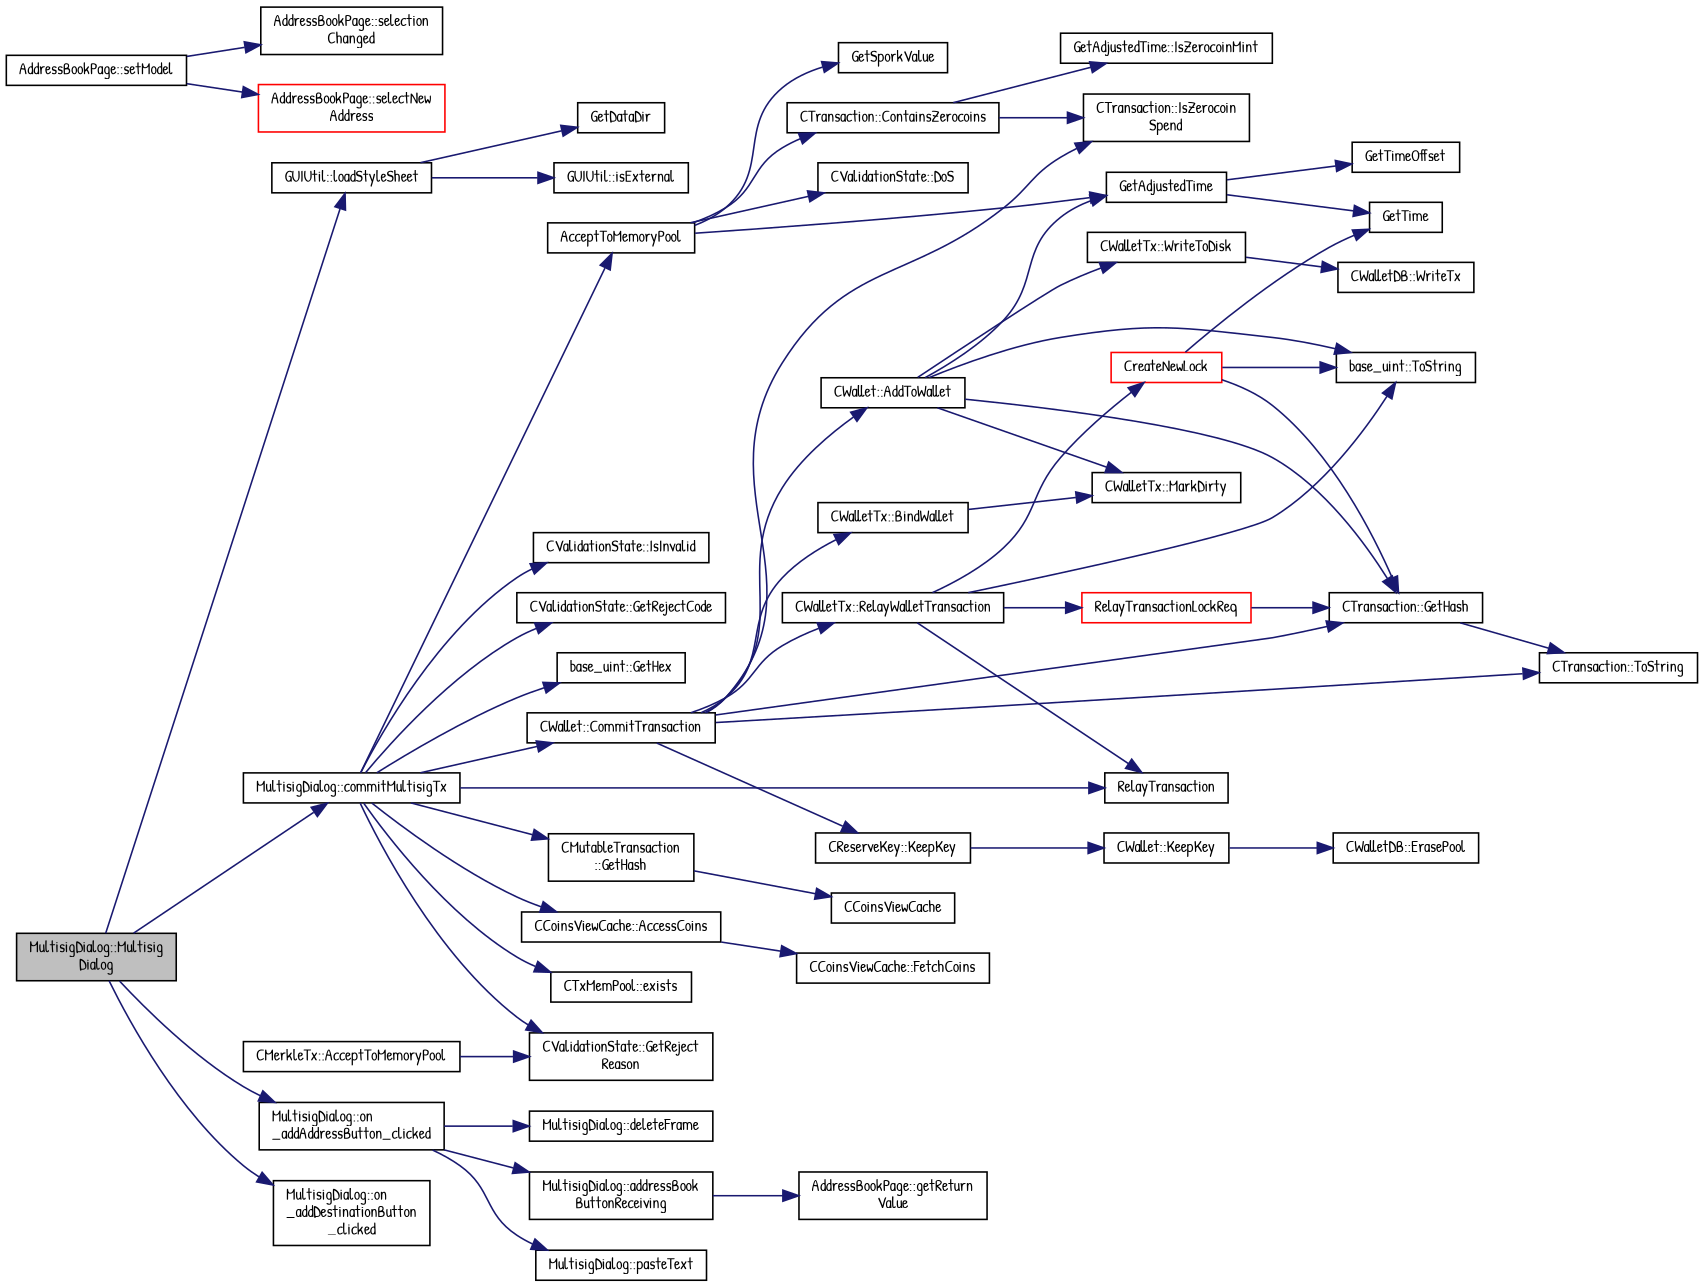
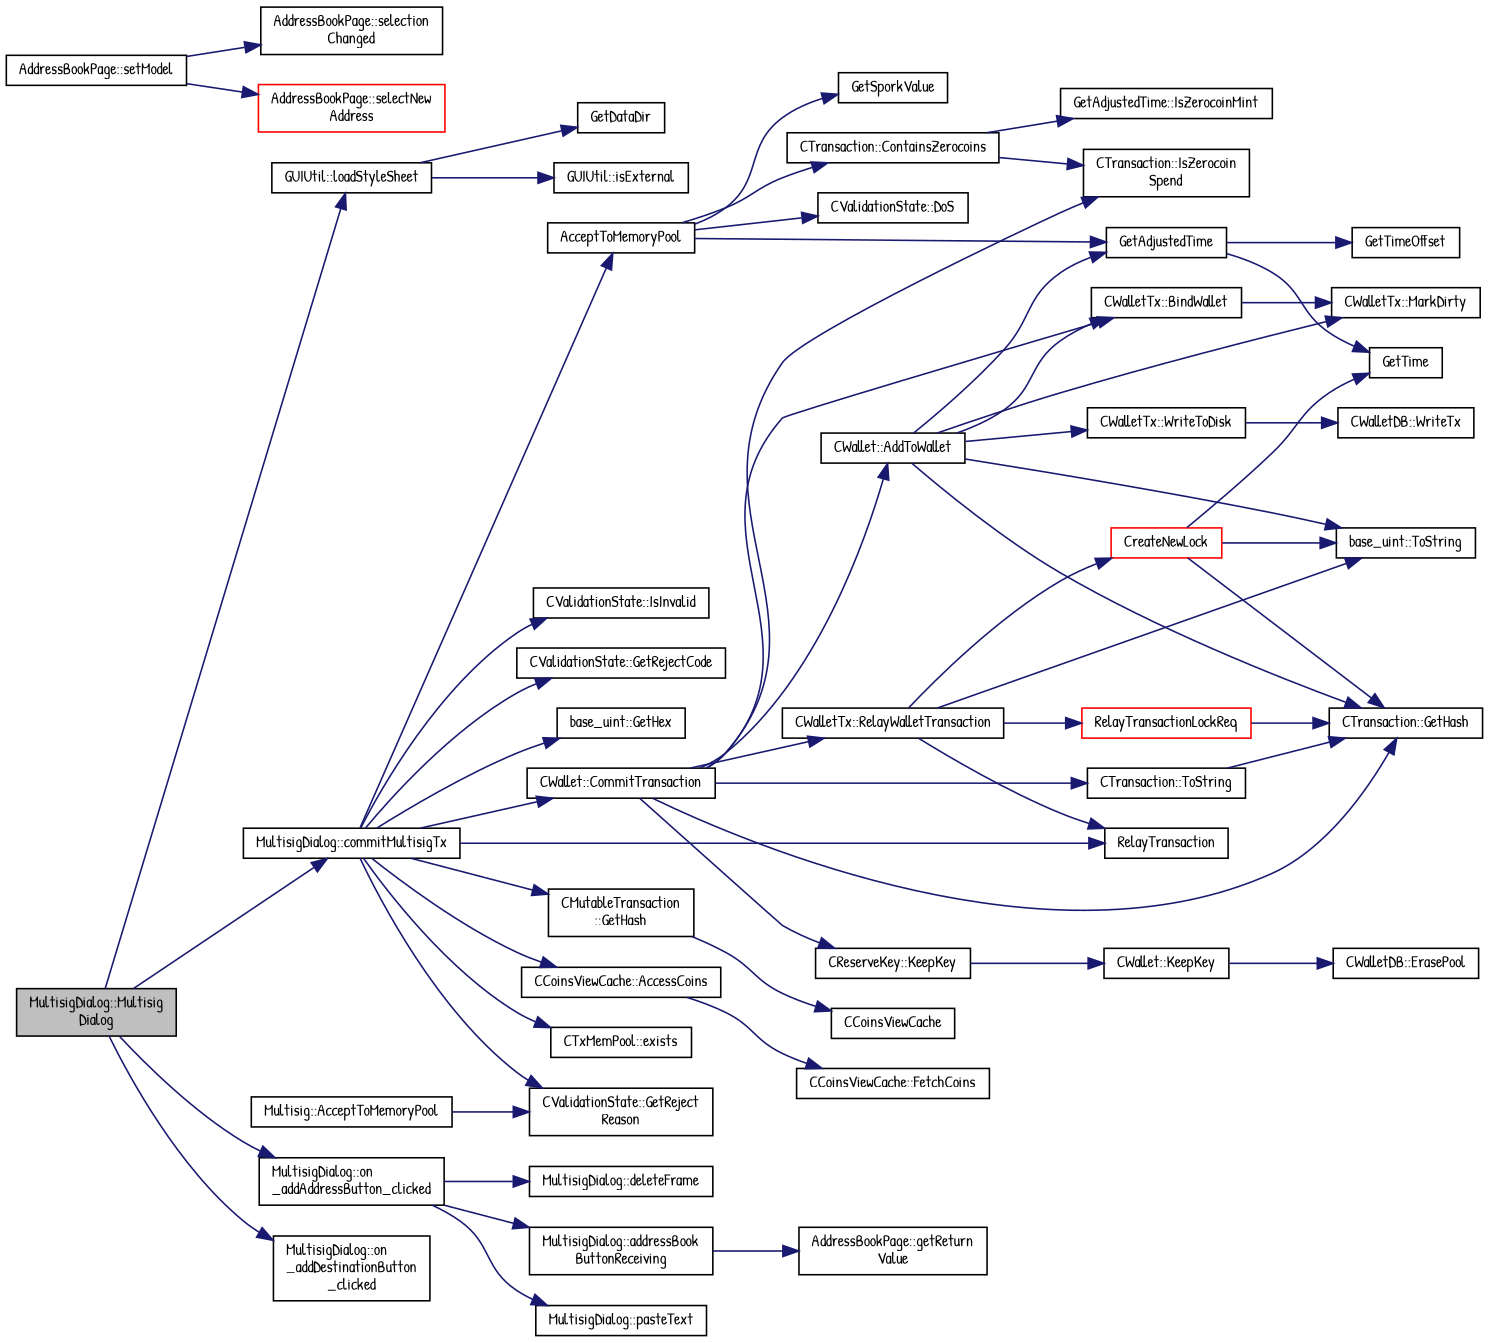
none -> (1028, 383)
(1504, 636) -> (1279, 755)
(352, 1057) -> (352, 1112)
